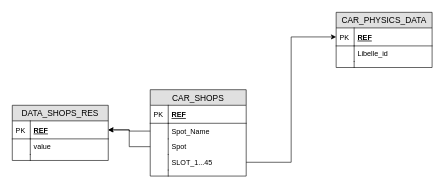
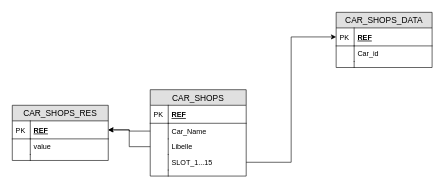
(384, 21) -> (384, 21)
(374, 54) -> (369, 54)
(60, 114) -> (60, 114)
(190, 131) -> (188, 131)
(180, 147) -> (183, 147)
(191, 163) -> (191, 163)
